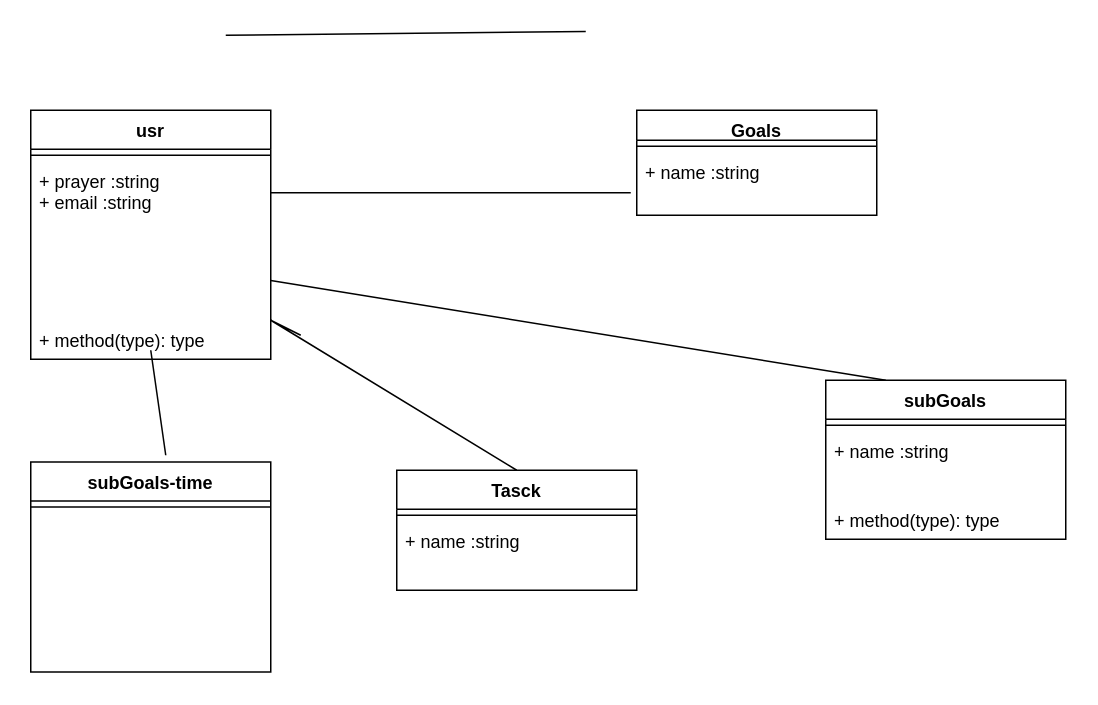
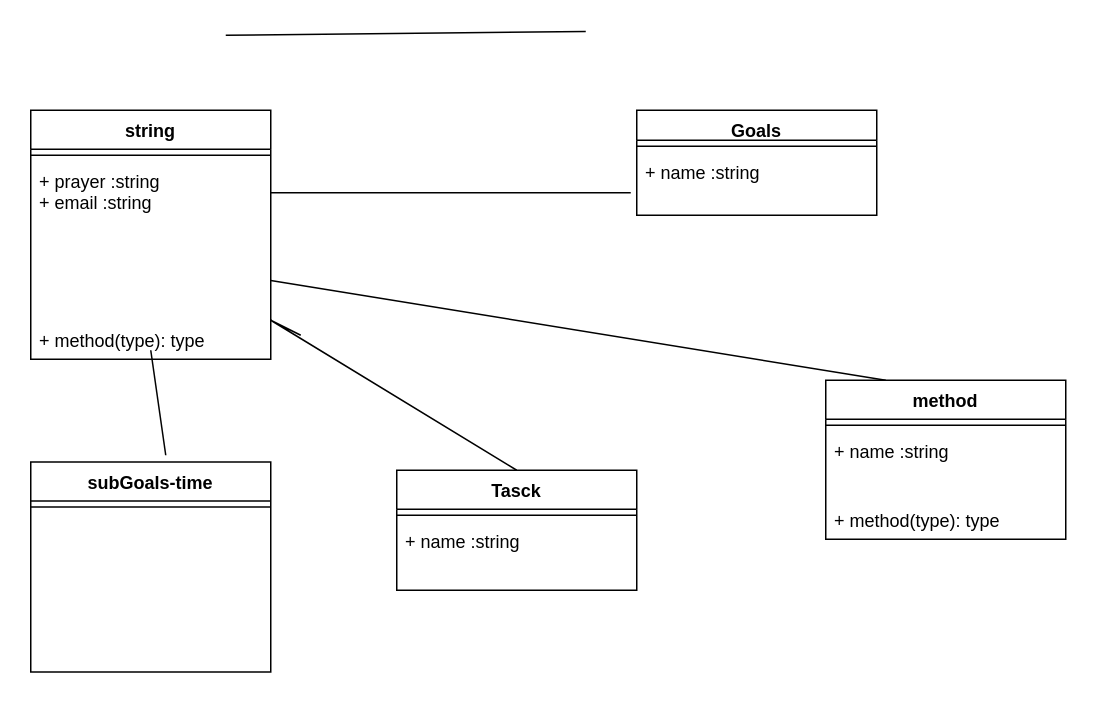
(151, 132) -> (151, 132)
(946, 402) -> (946, 402)
